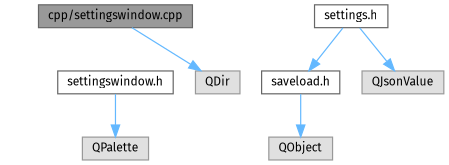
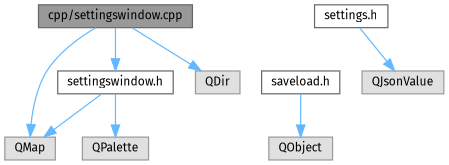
none -> (115, 43)
(330, 45) -> none
none -> (30, 149)
